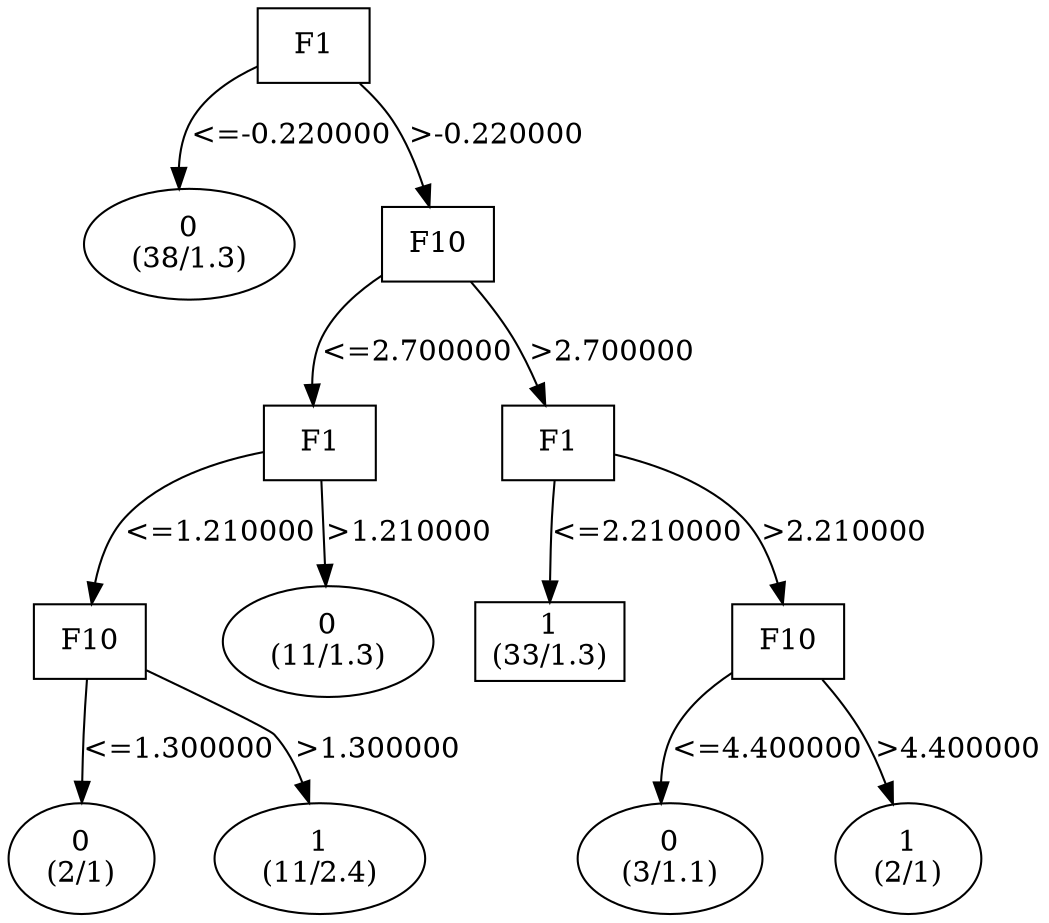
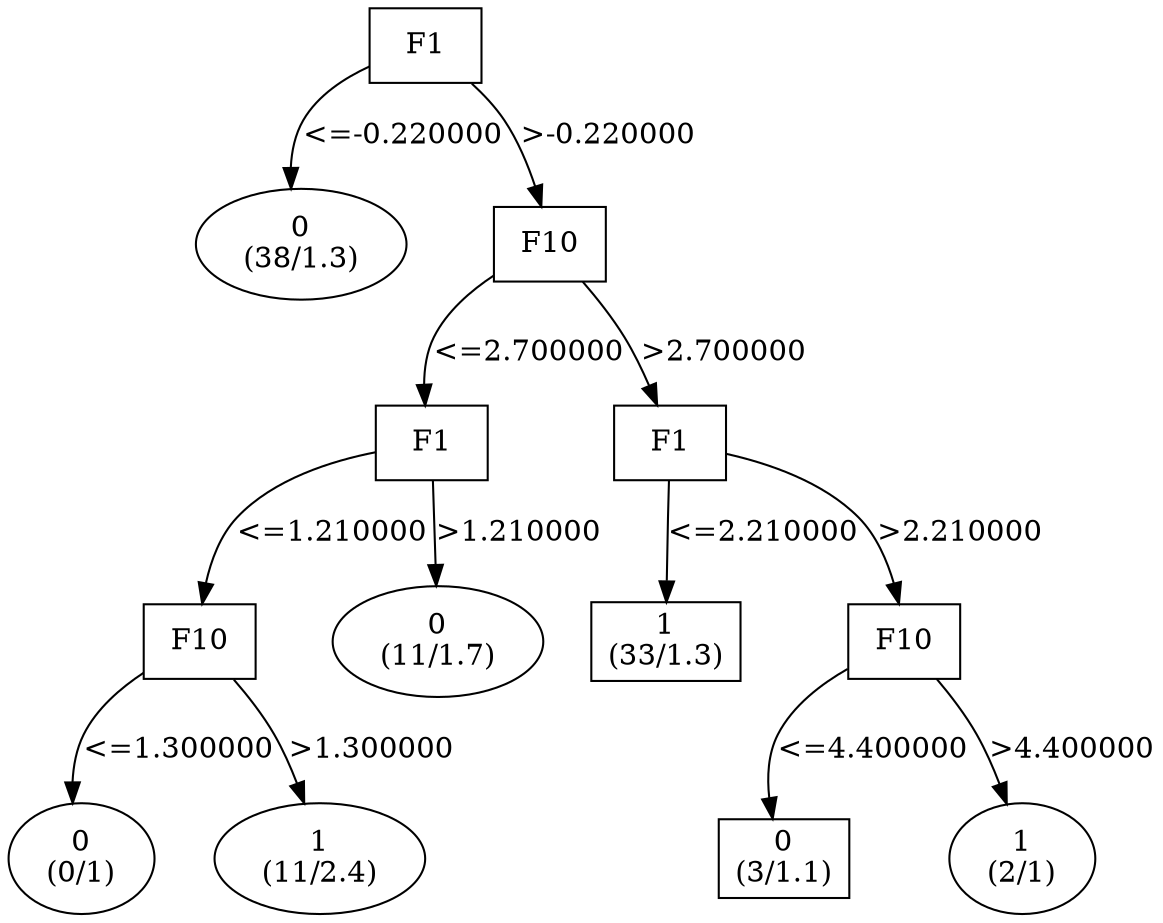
(328, 642) -> (438, 642)
(82, 859) -> (82, 859)
(670, 859) -> (784, 859)
